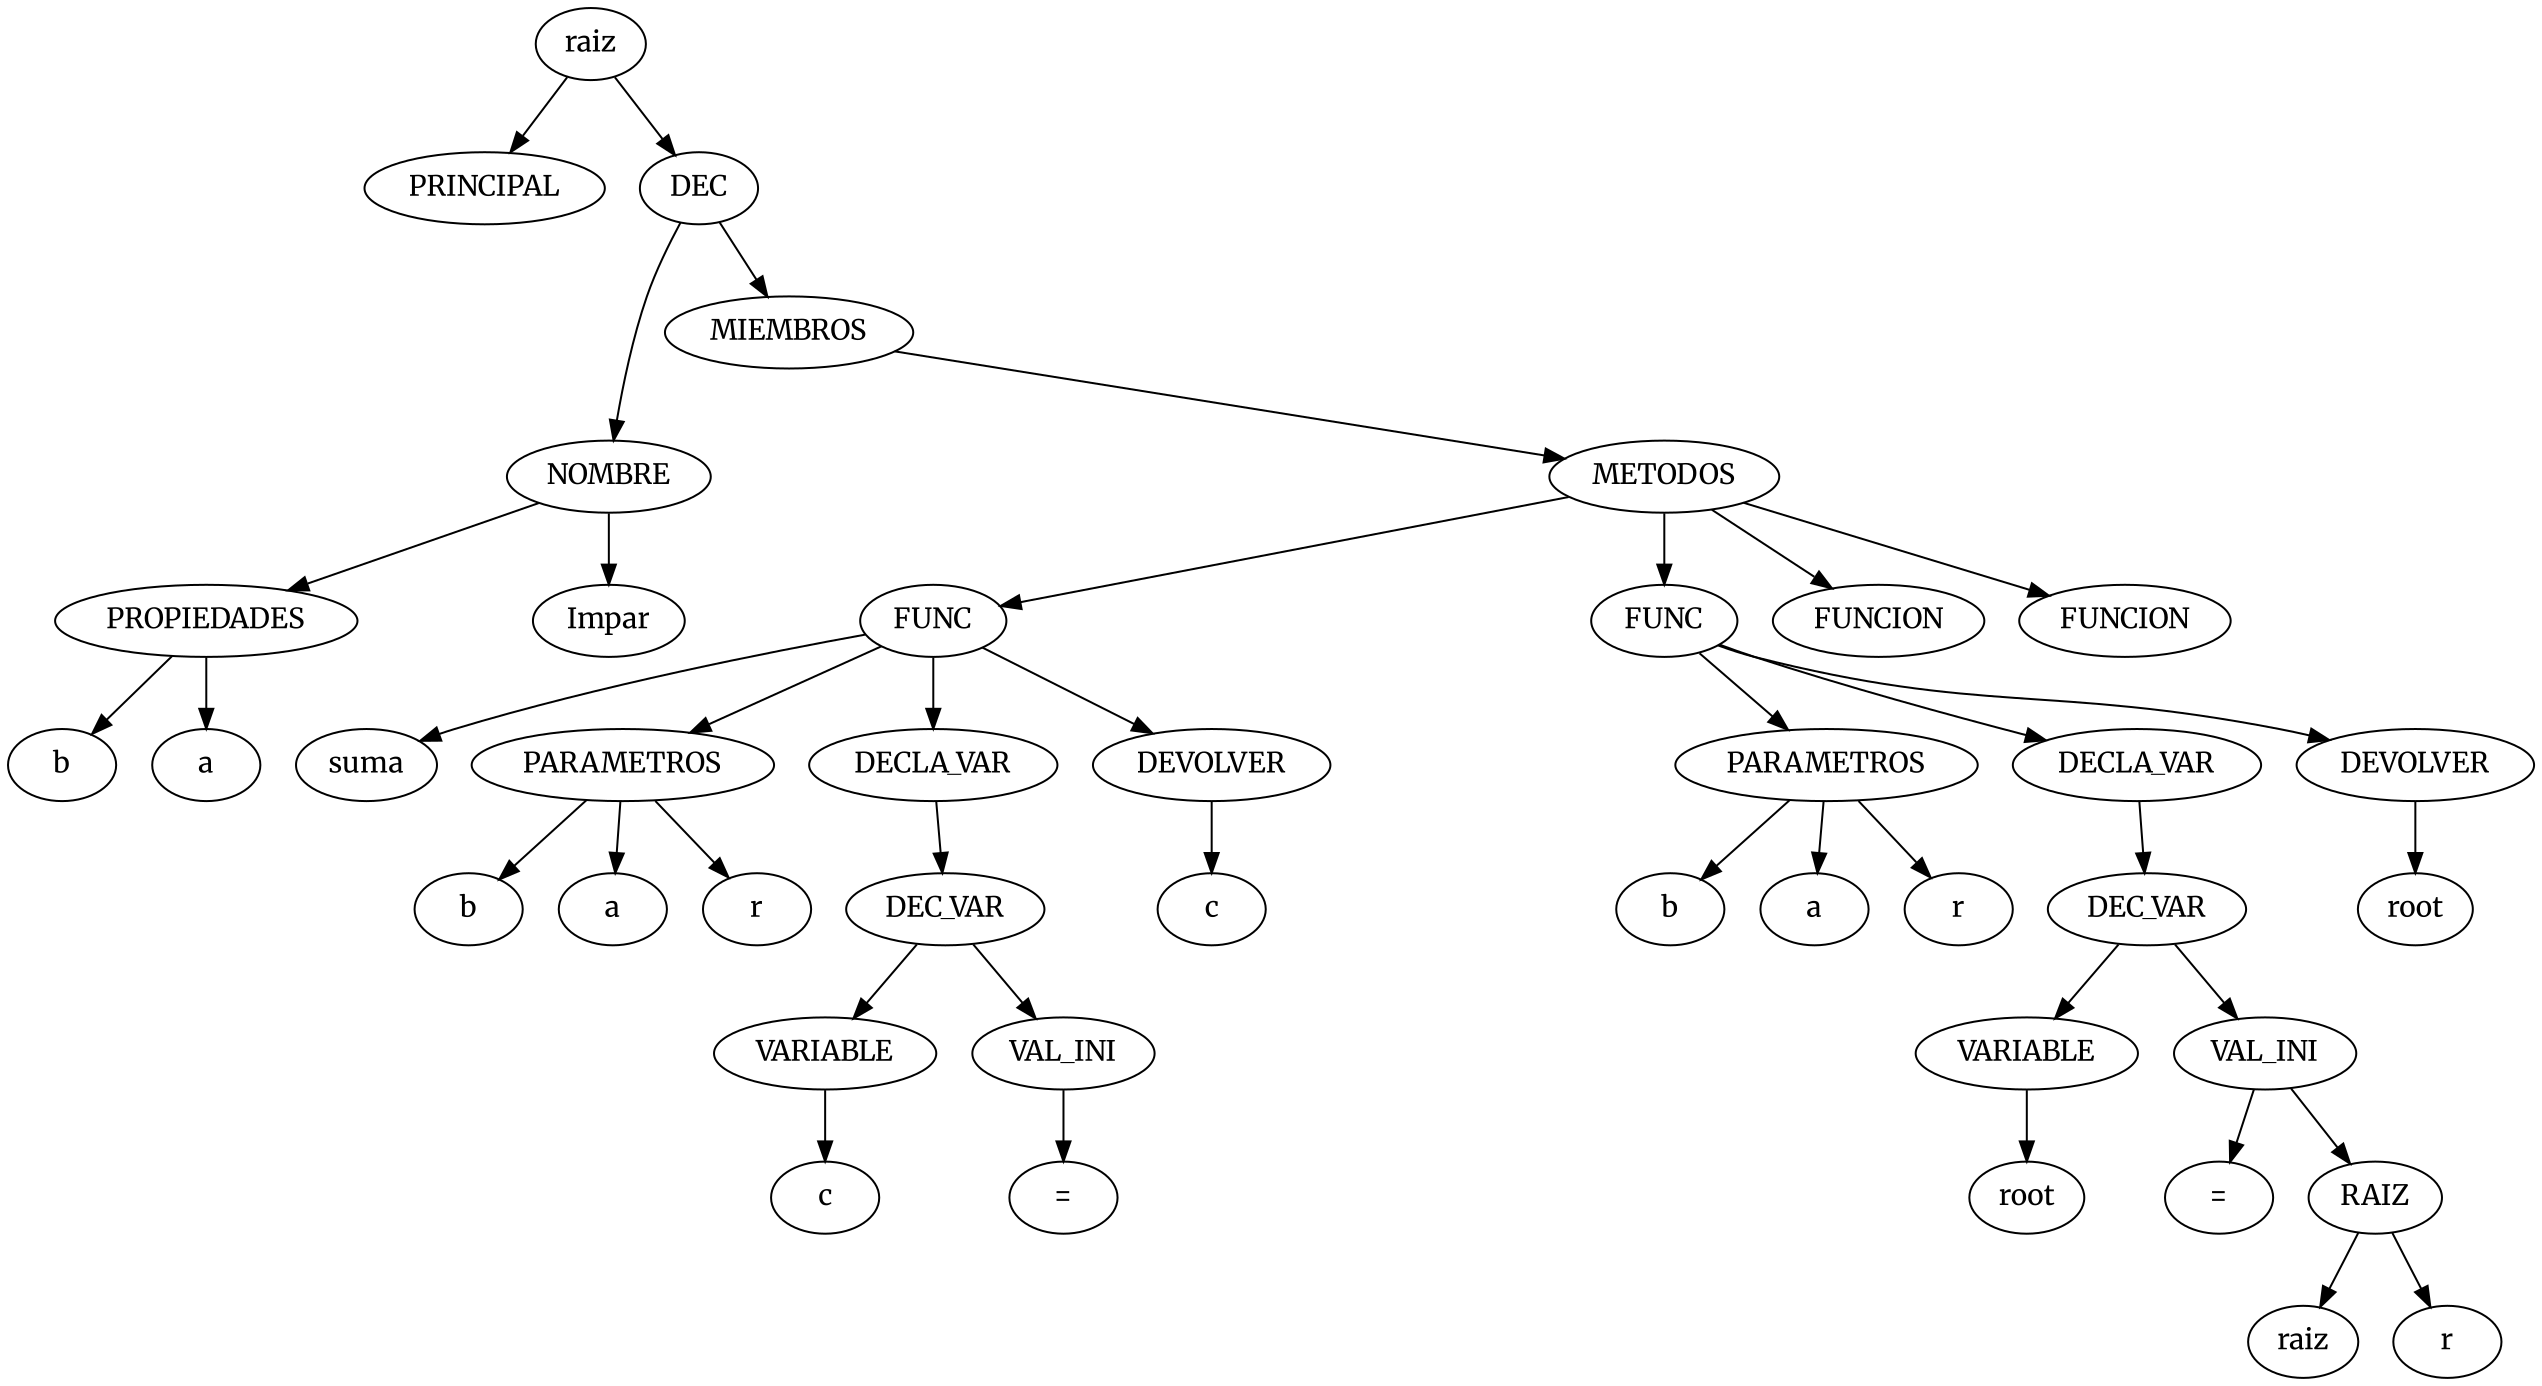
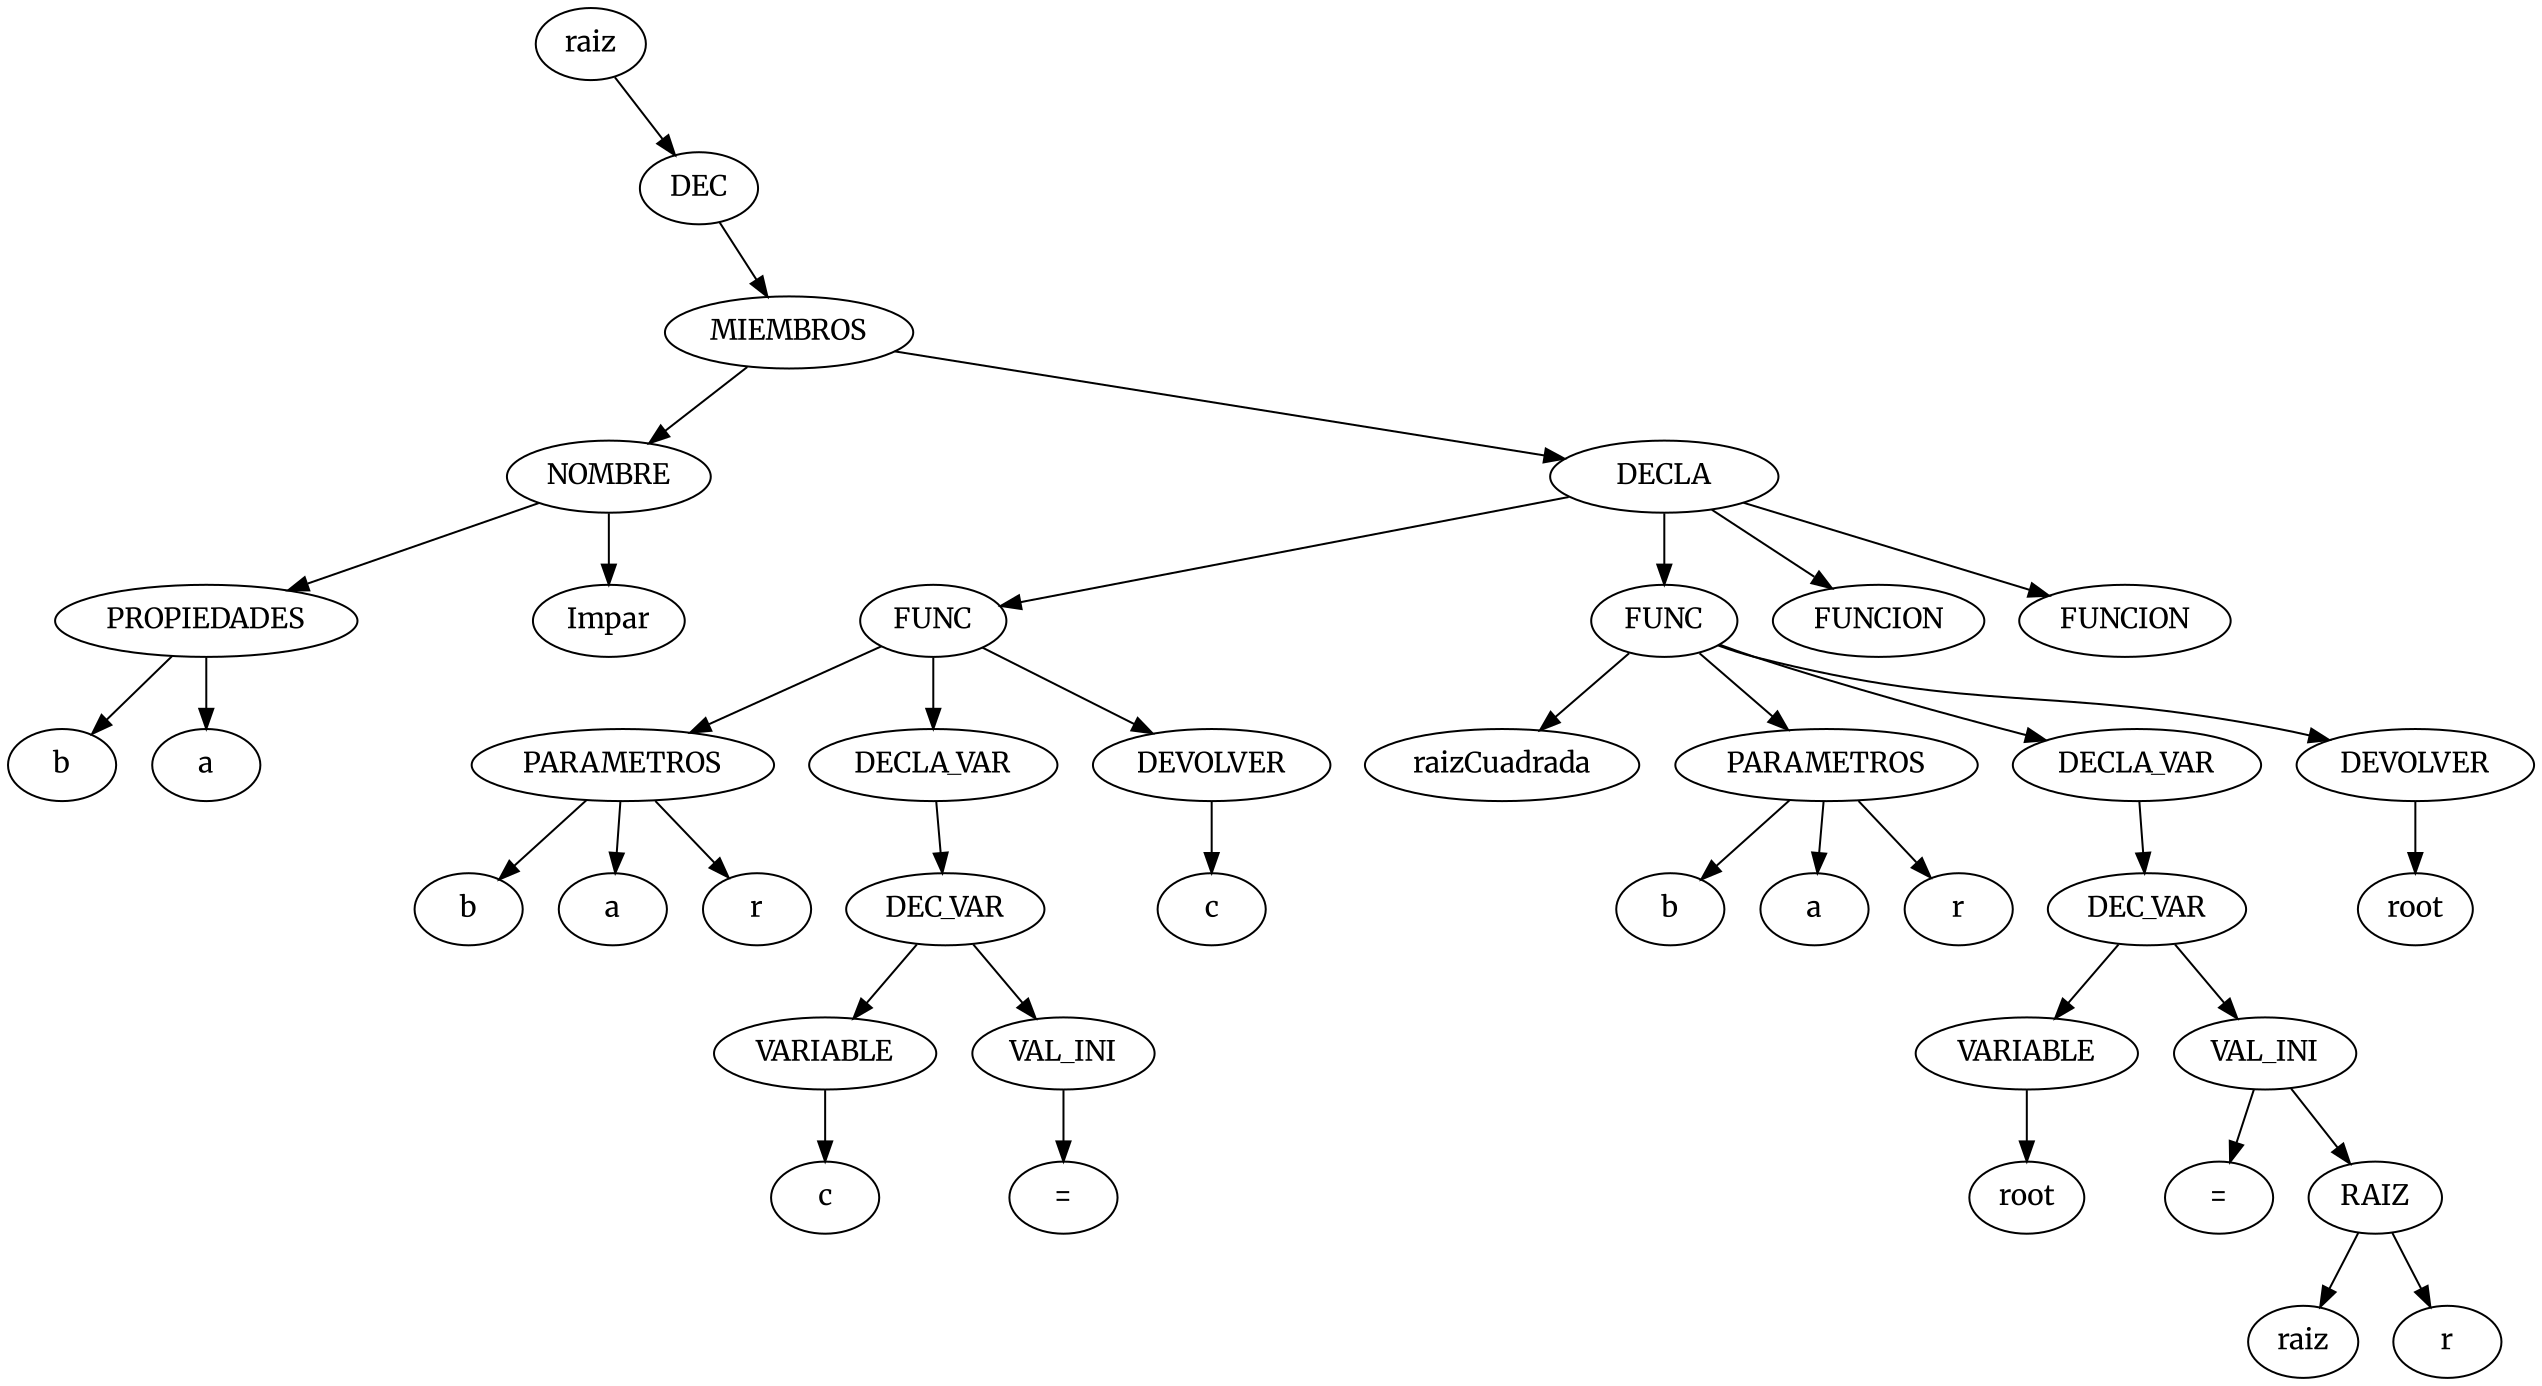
(485, 188) -> none
(640, 319) -> (706, 399)
(1664, 477) -> (1664, 477)
(367, 765) -> none
none -> (1502, 765)
